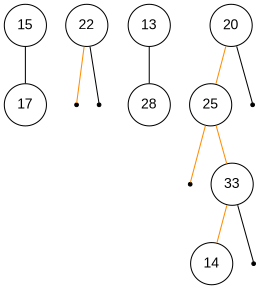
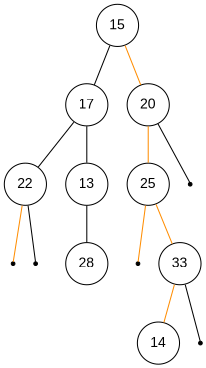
none -> (133, 65)
none -> (87, 144)
none -> (56, 145)
